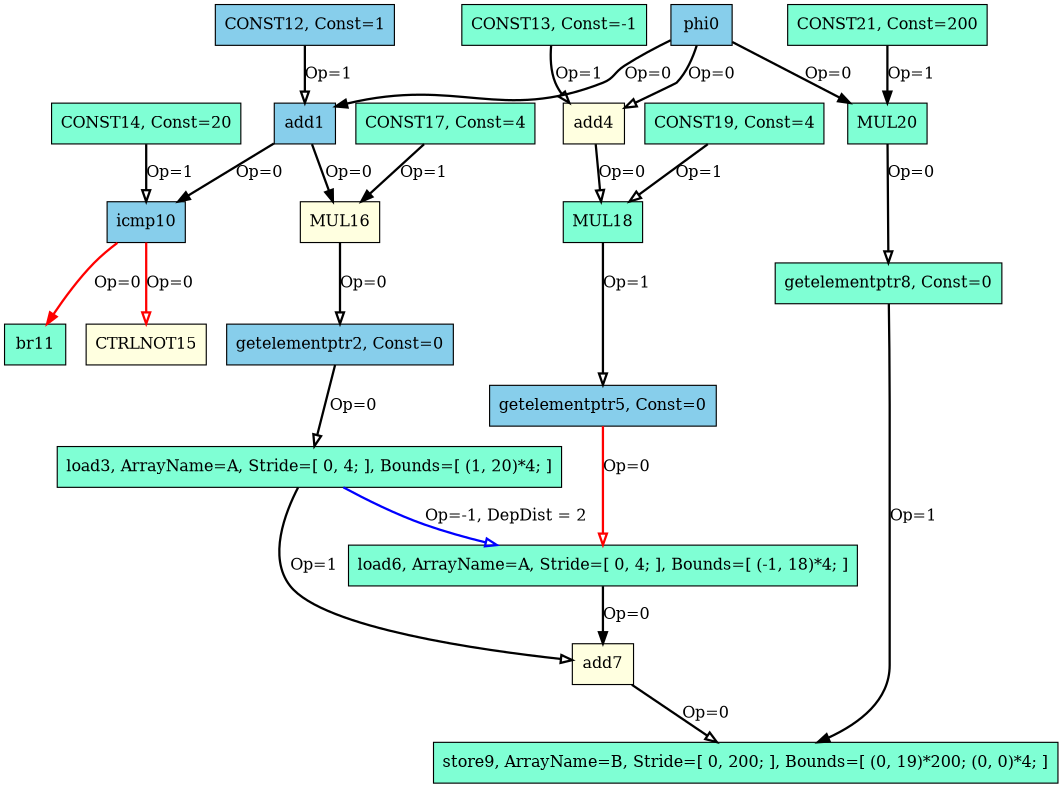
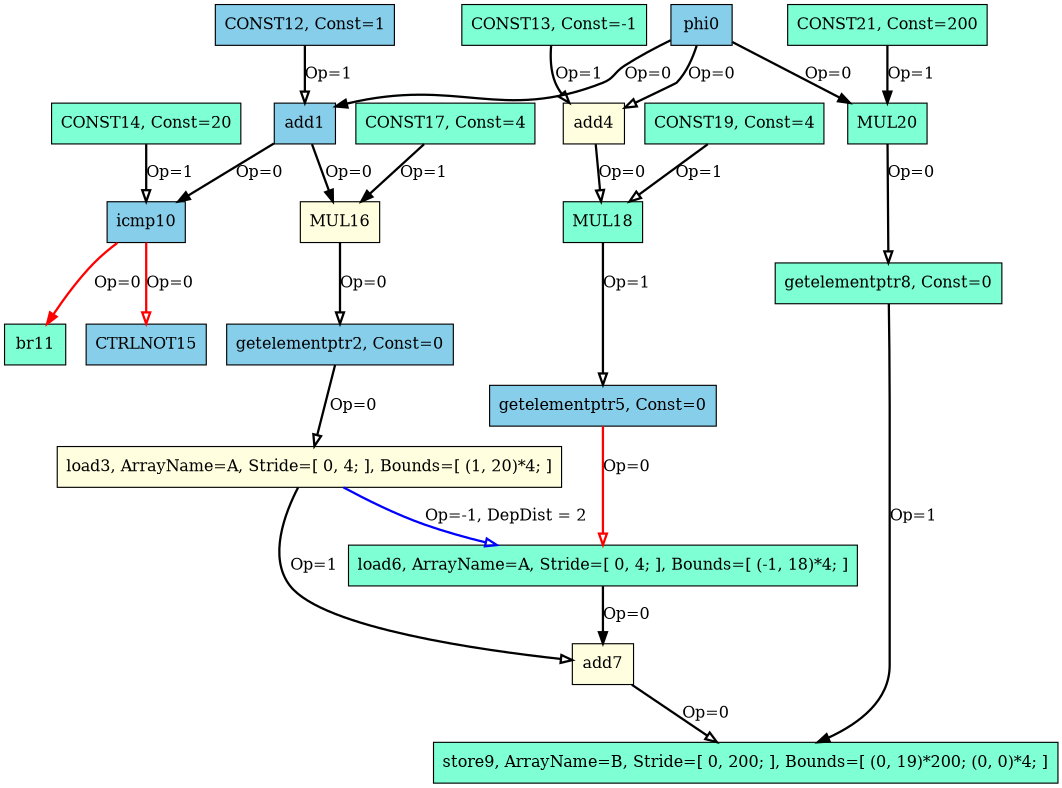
(146, 345) -> (146, 345)
(309, 467) -> (309, 467)
